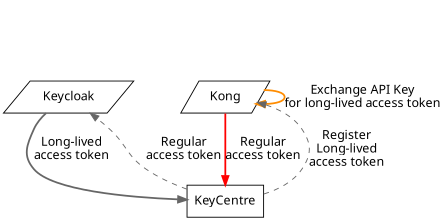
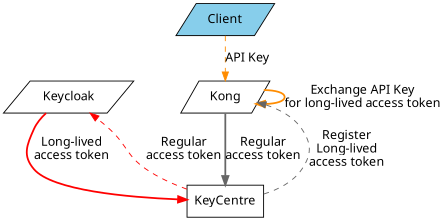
none -> (225, 20)
(225, 145) -> (225, 145)
(136, 161) -> (136, 161)
(72, 187) -> (72, 187)
